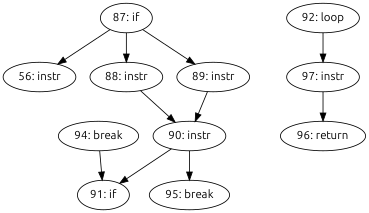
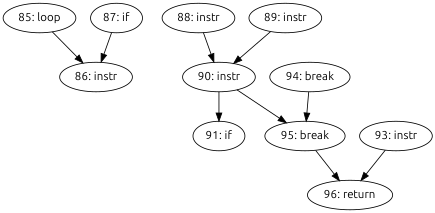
none -> (39, 18)
(323, 18) -> none
(126, 44) -> none
(165, 45) -> none
(39, 77) -> (96, 77)
(323, 77) -> (396, 136)
(101, 162) -> (308, 103)
none -> (325, 162)
